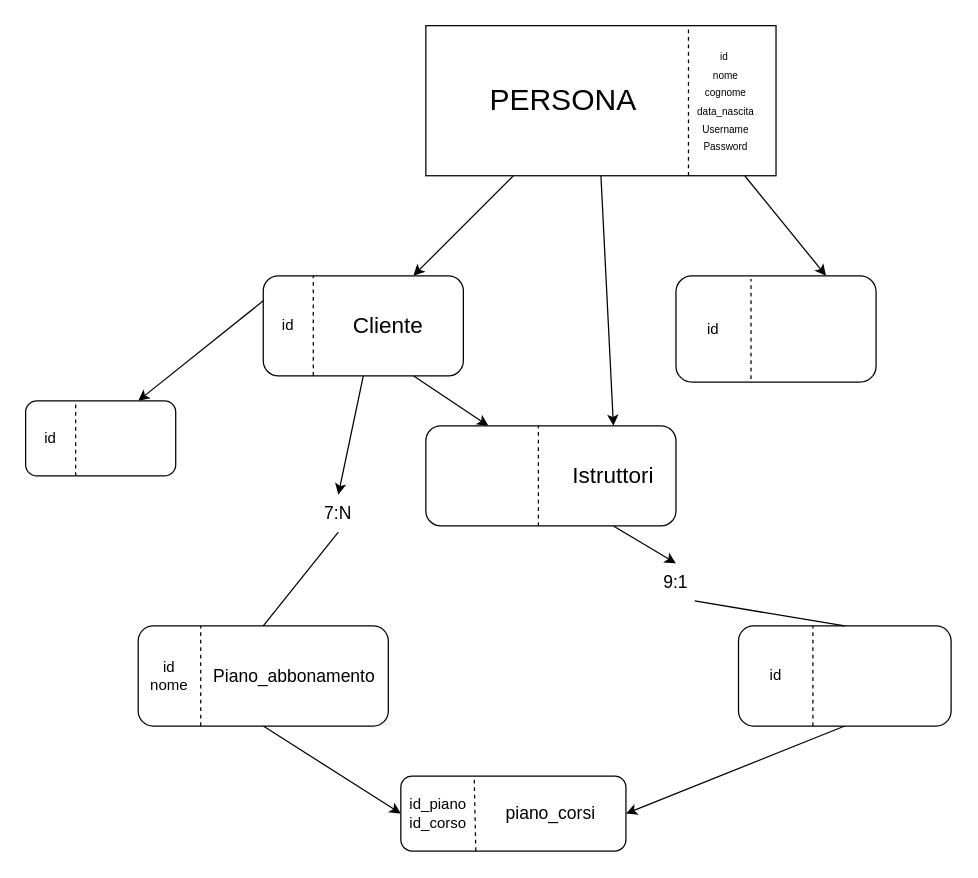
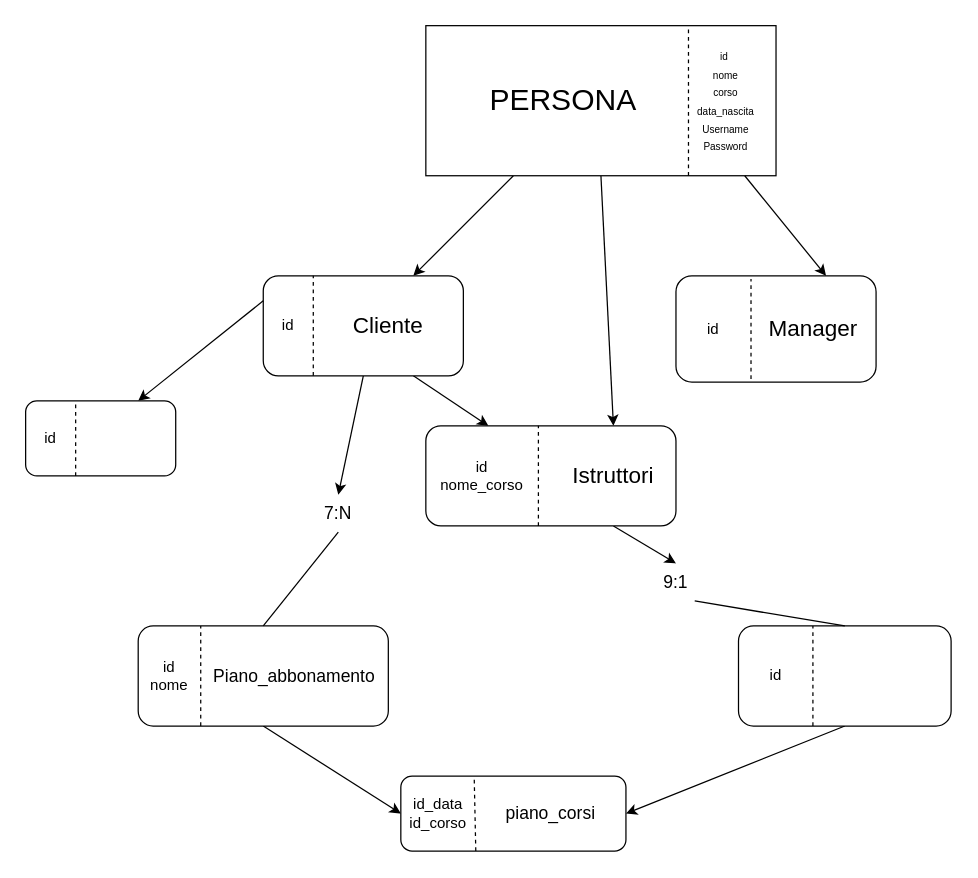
(726, 101) -> (726, 101)
none -> (813, 329)
none -> (482, 476)
(438, 813) -> (438, 813)
